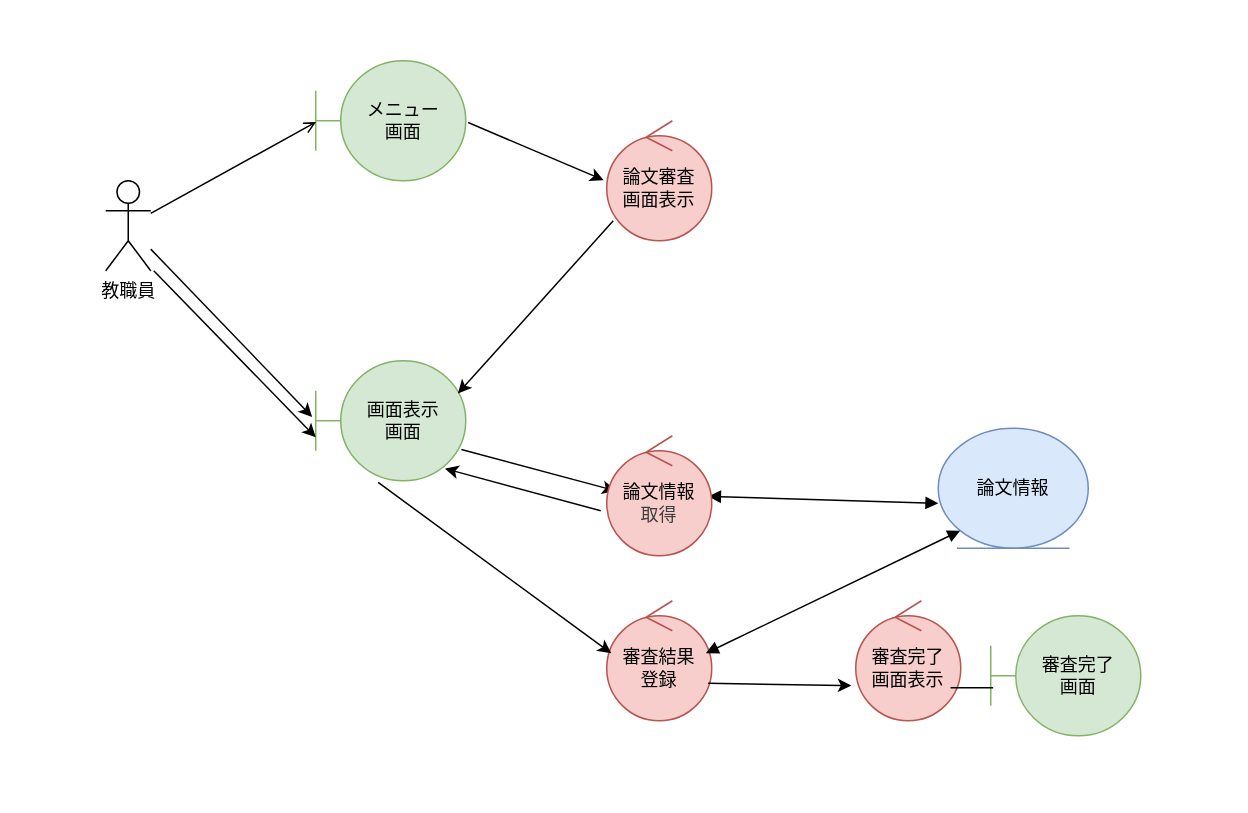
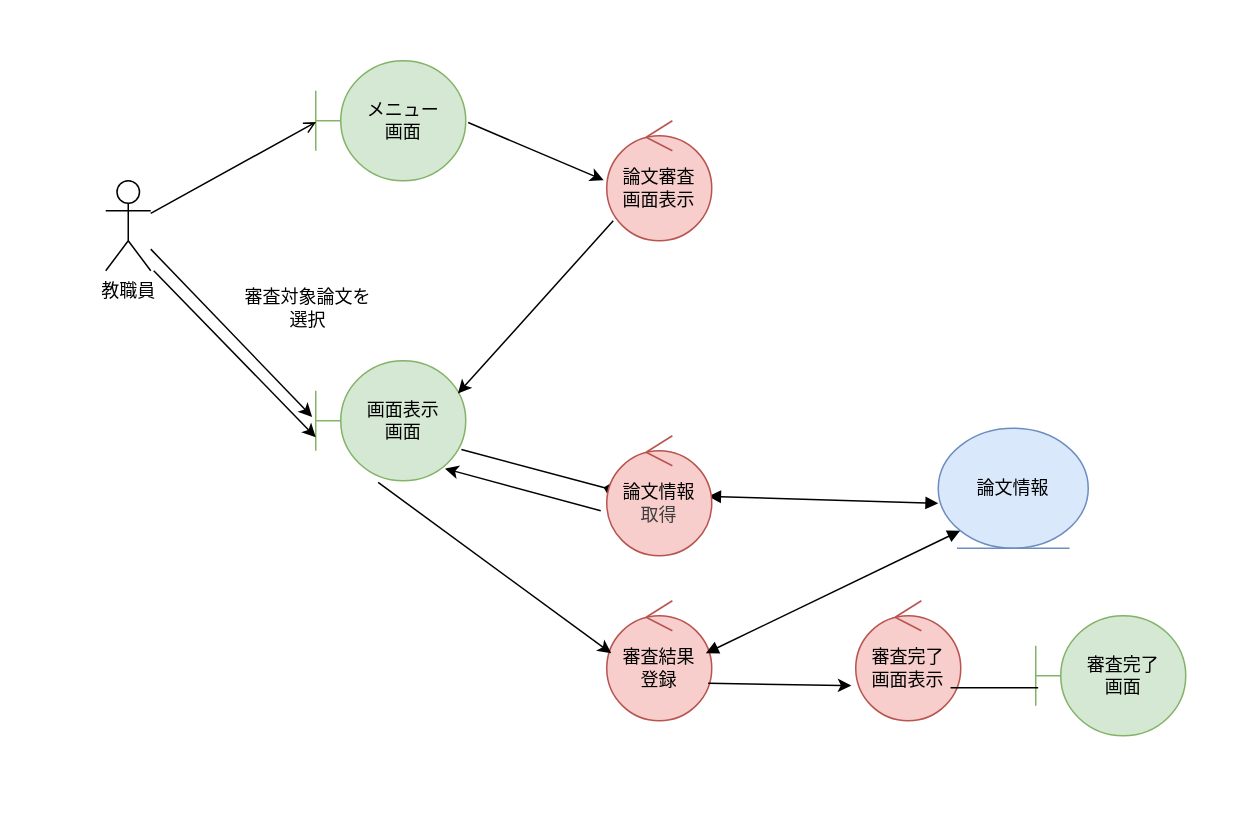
none -> (308, 308)
(604, 488) -> (604, 488)
(1066, 676) -> (1111, 676)
